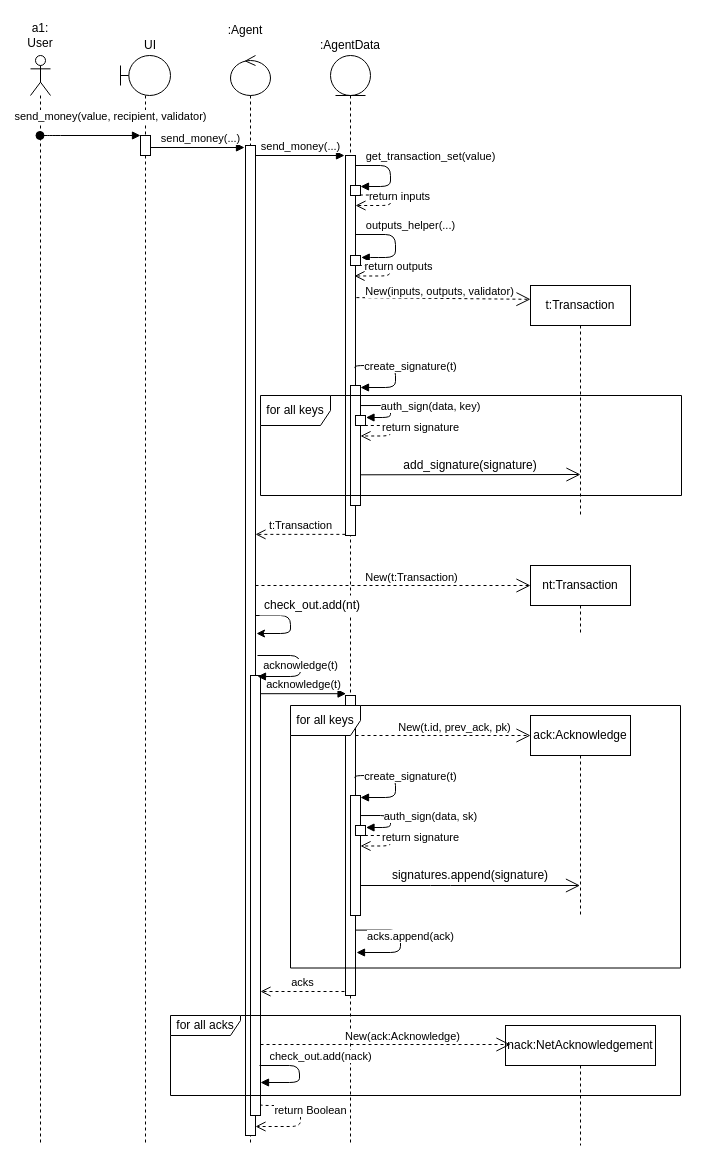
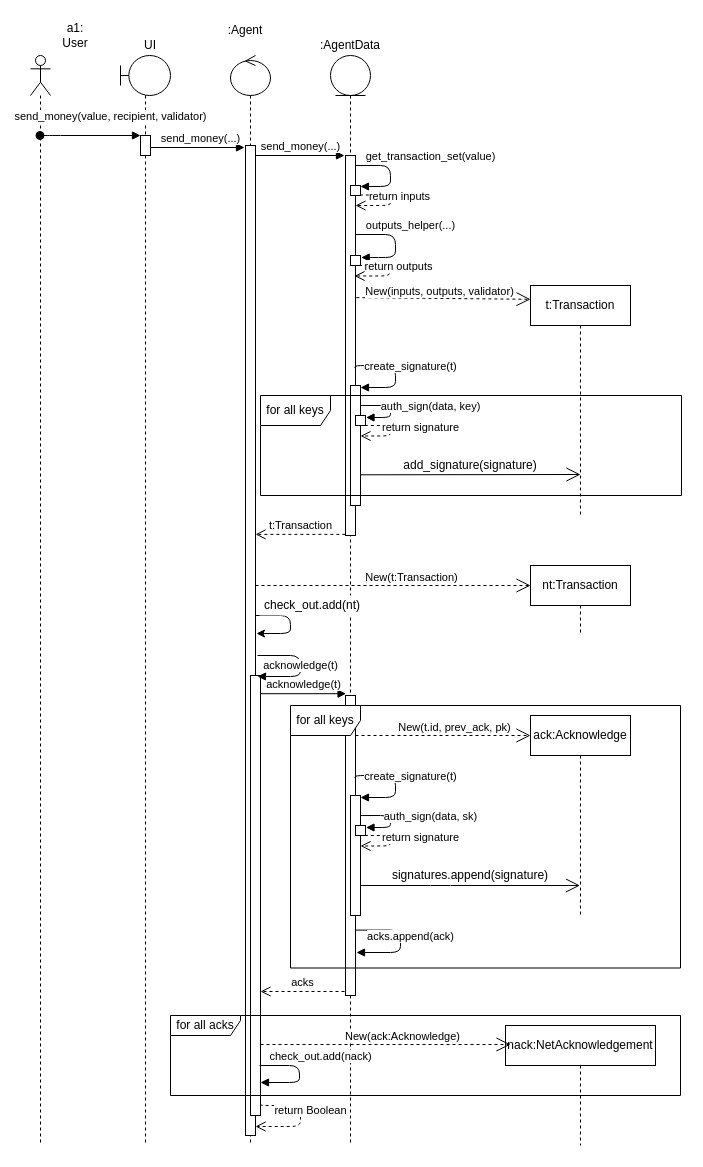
(41, 36) -> (76, 36)
